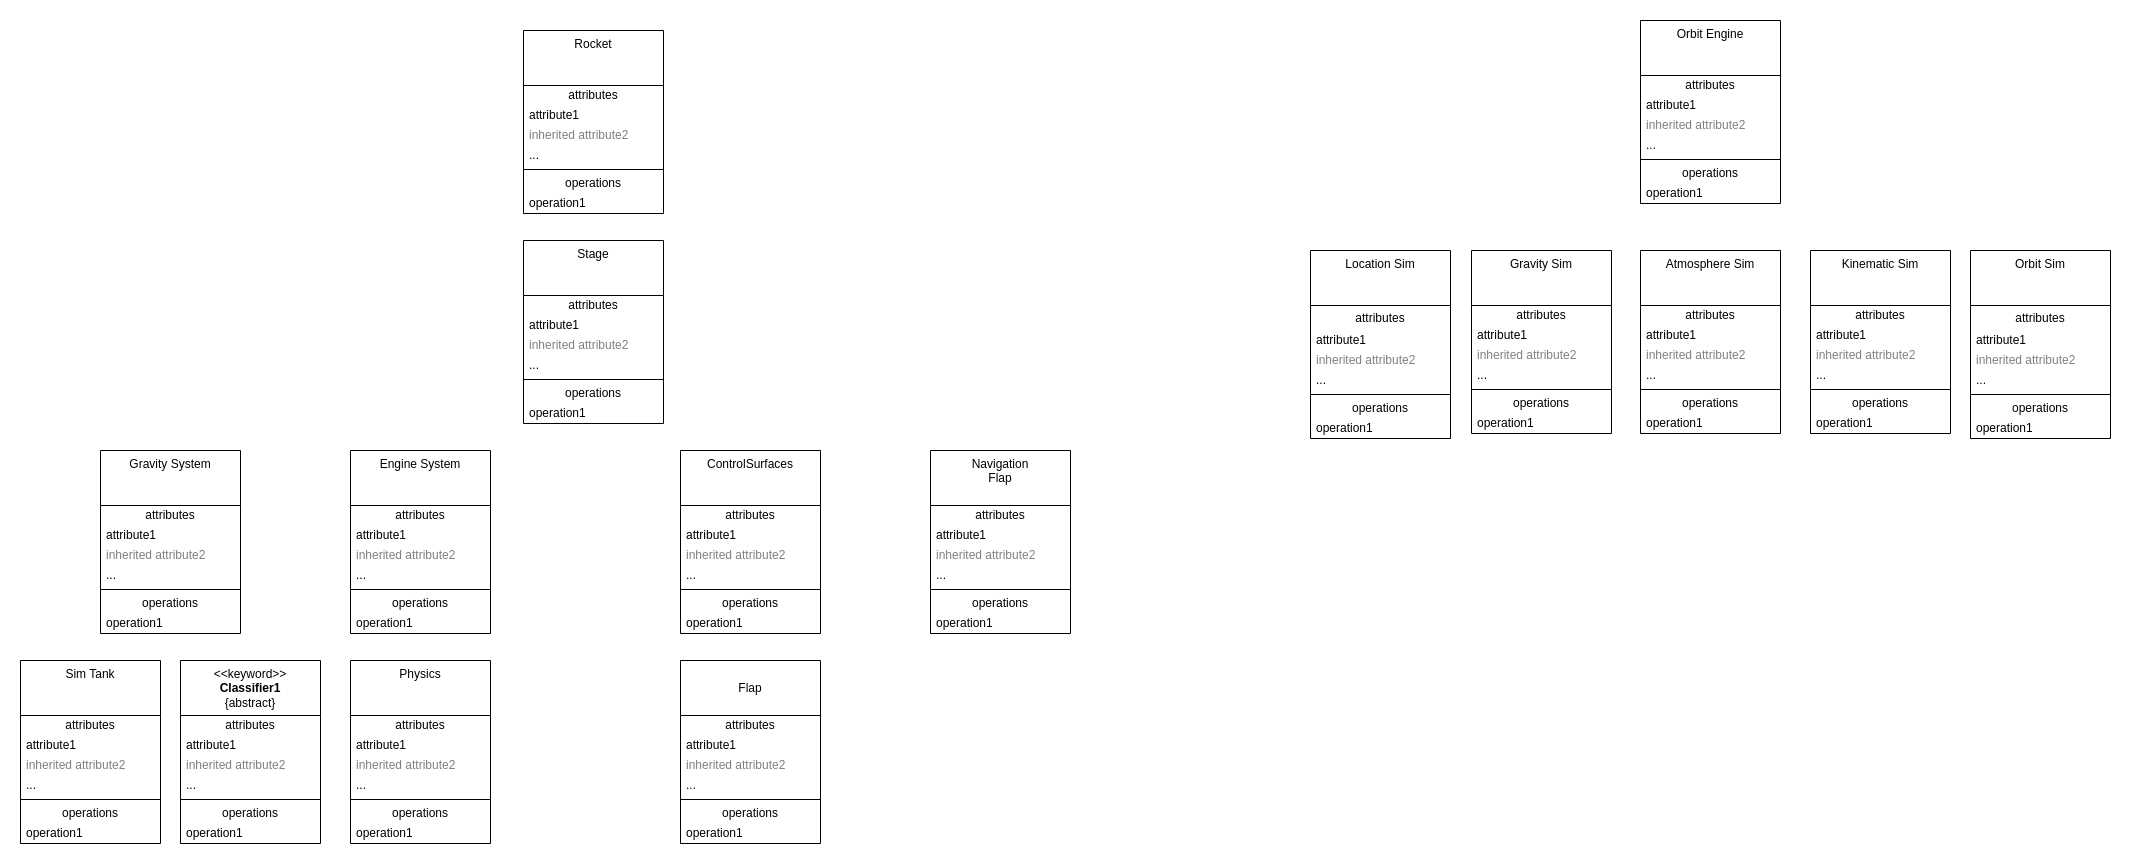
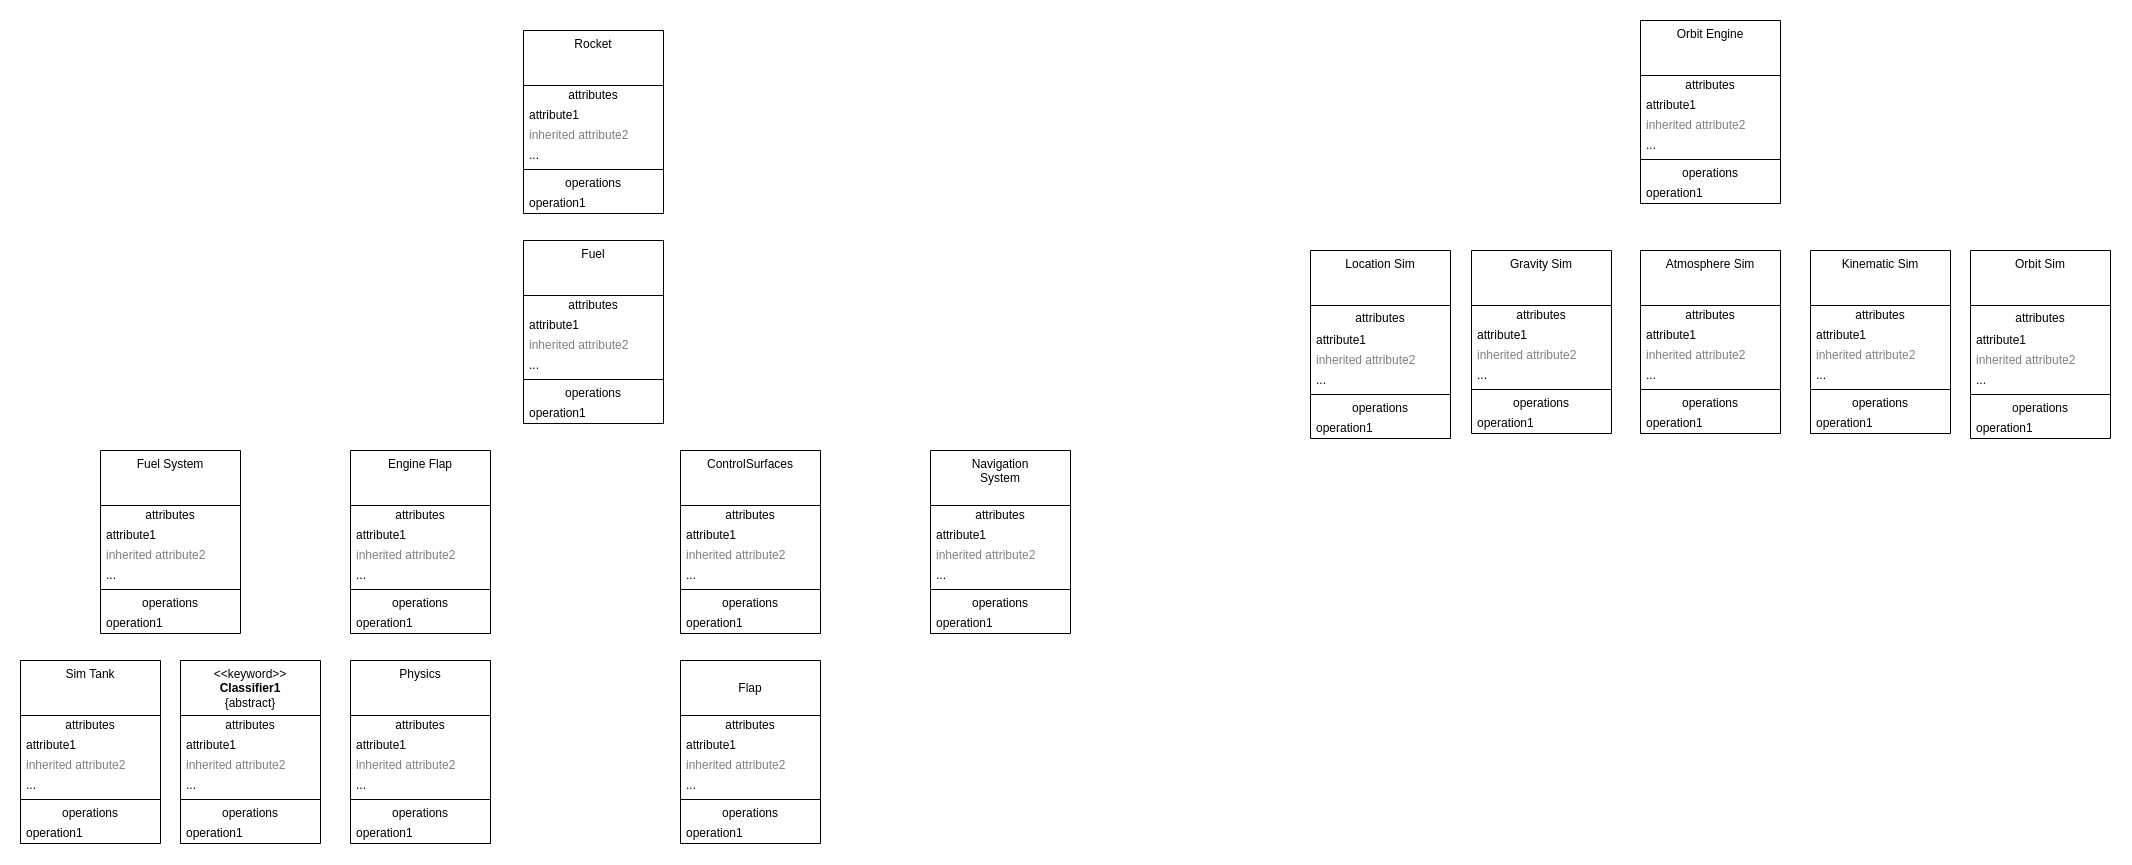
(594, 255) -> (594, 255)
(171, 465) -> (171, 465)
(421, 465) -> (421, 465)
(1001, 472) -> (1001, 472)
